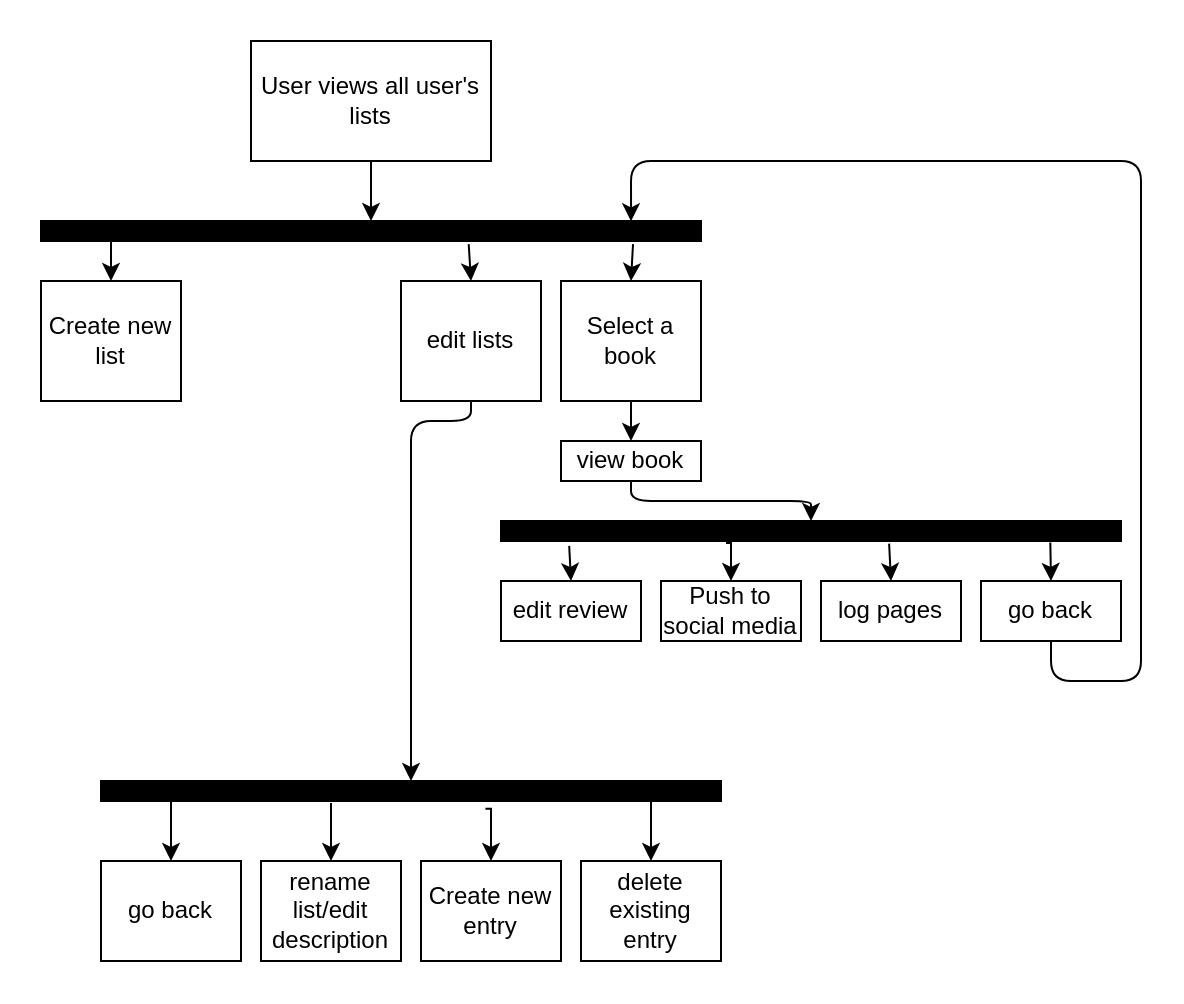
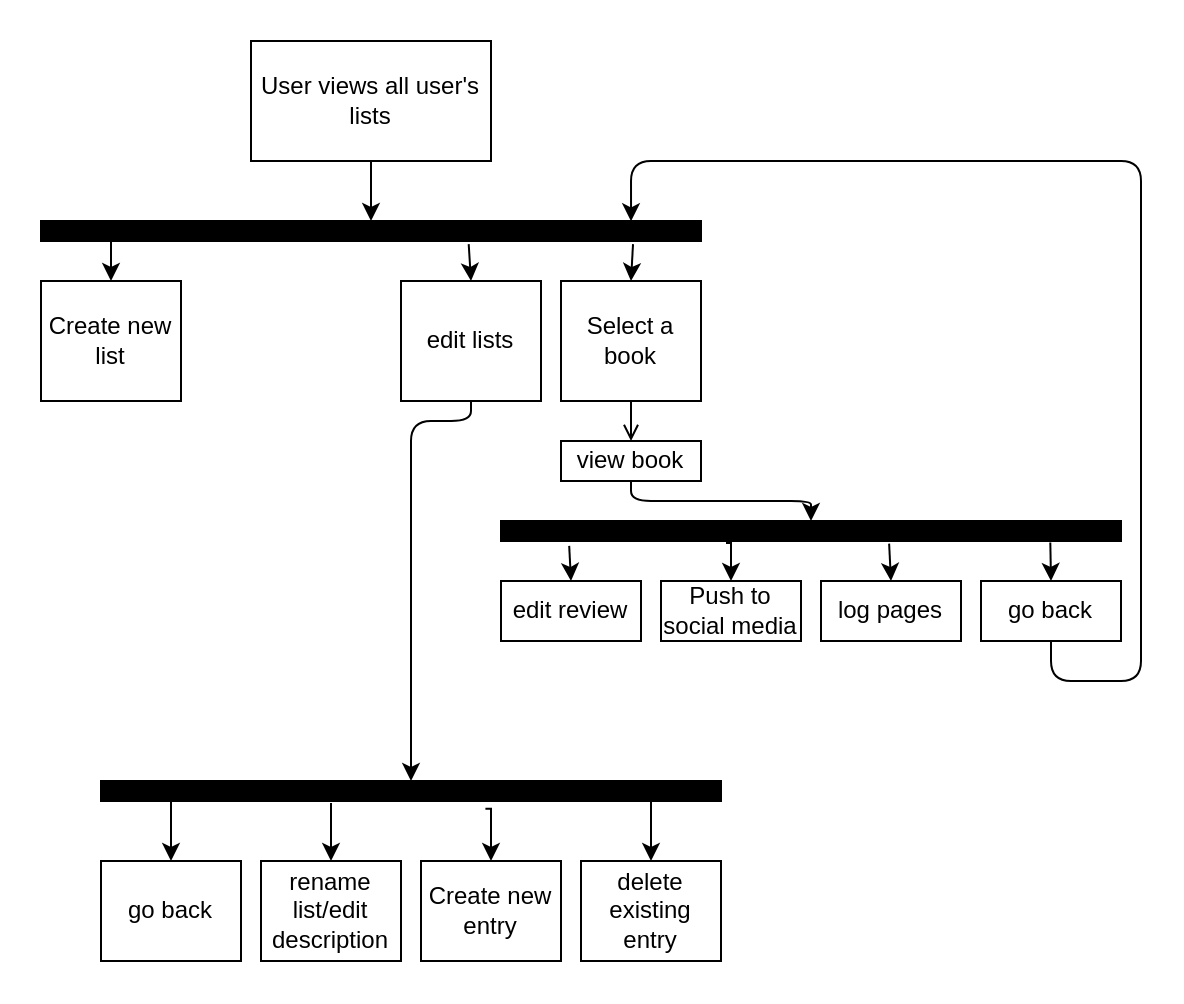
(631, 426) -> (631, 429)
